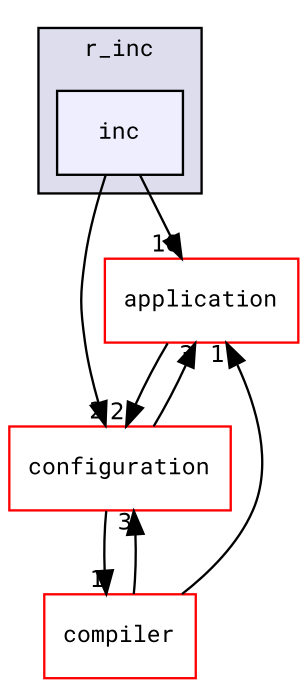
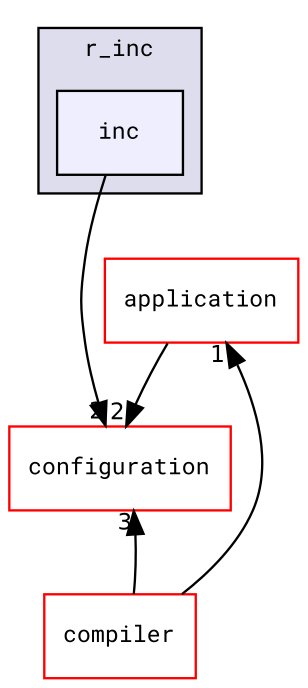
(156, 208) -> none
(171, 396) -> none
(104, 541) -> none
